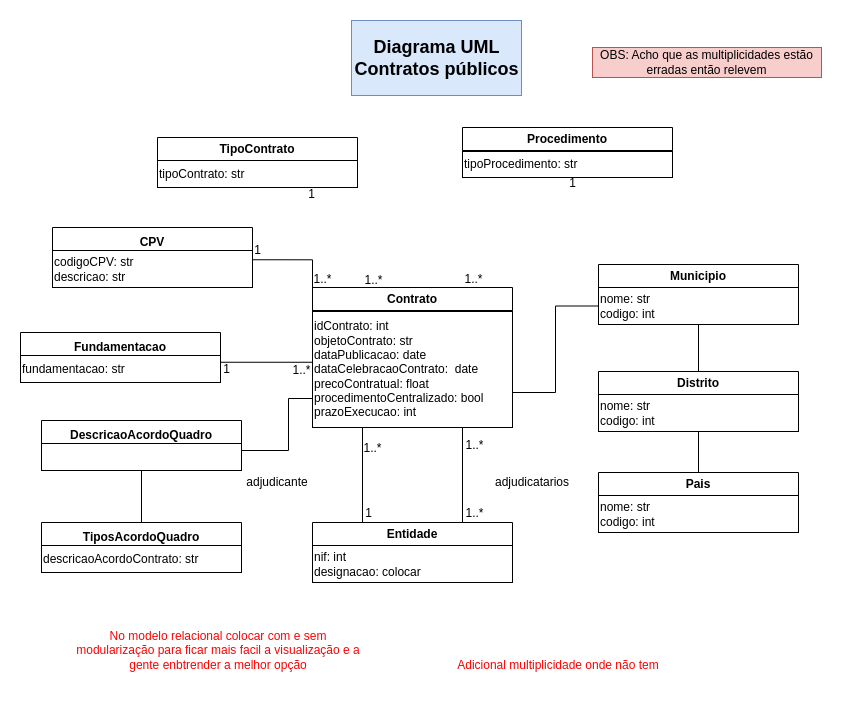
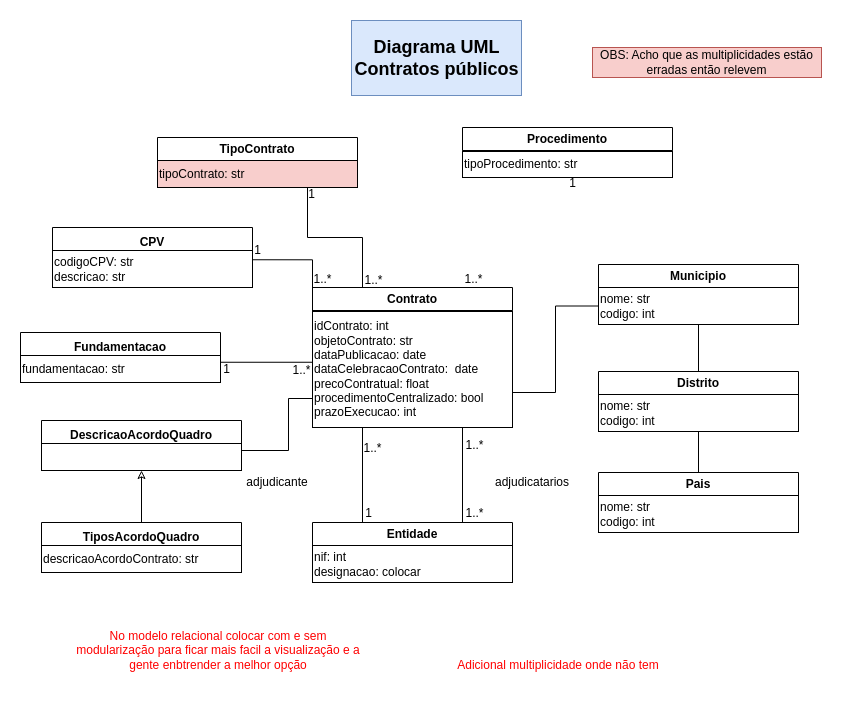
(258, 174) -> (258, 174)
none -> (337, 238)
(142, 477) -> (142, 479)
